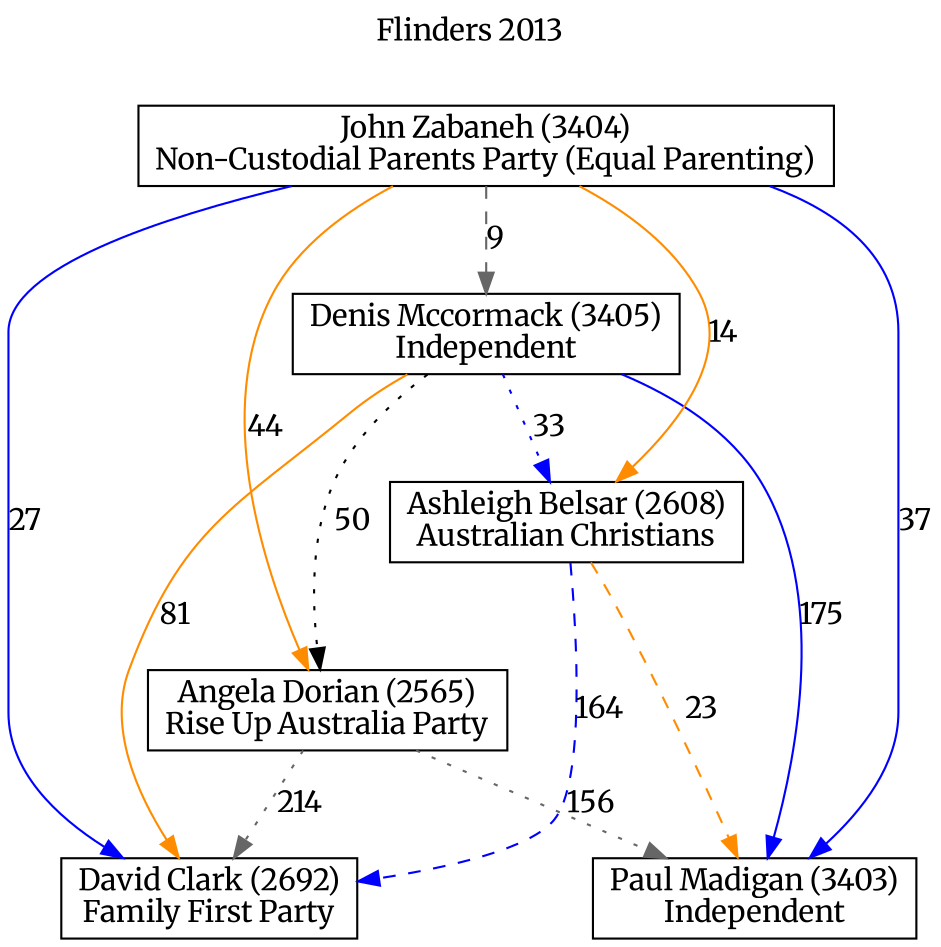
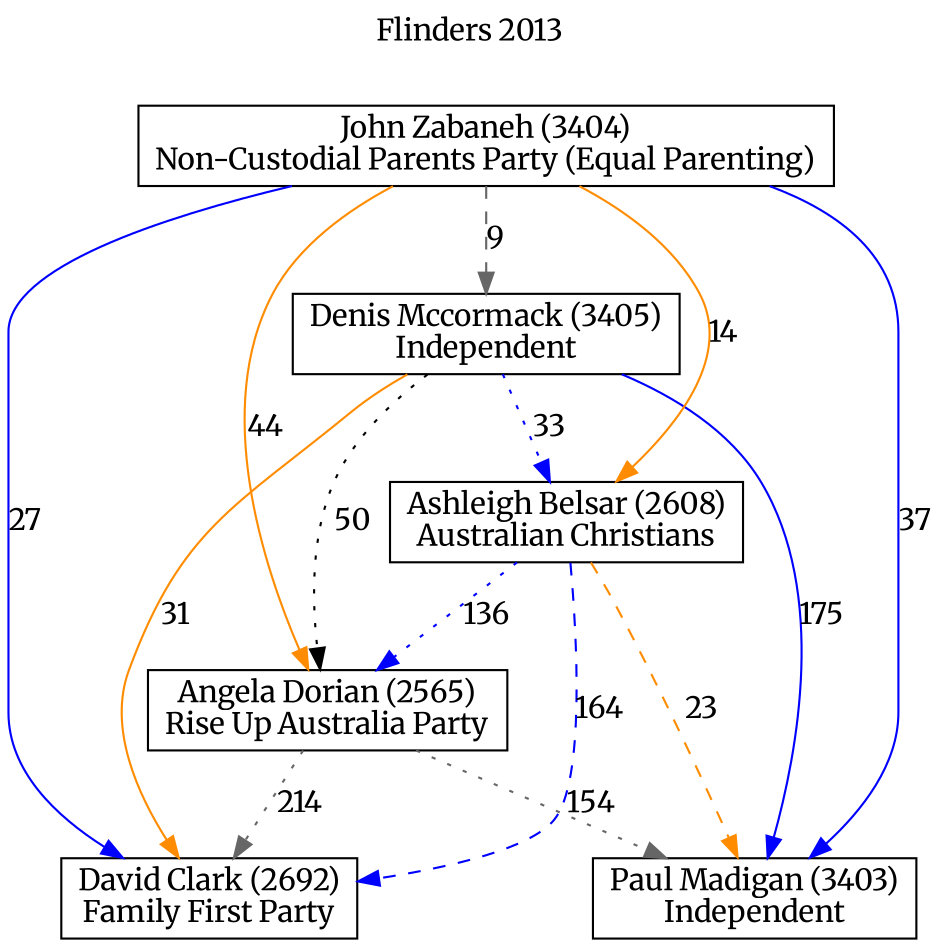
none -> (456, 610)
(175, 616) -> (175, 616)
(591, 804) -> (591, 804)
